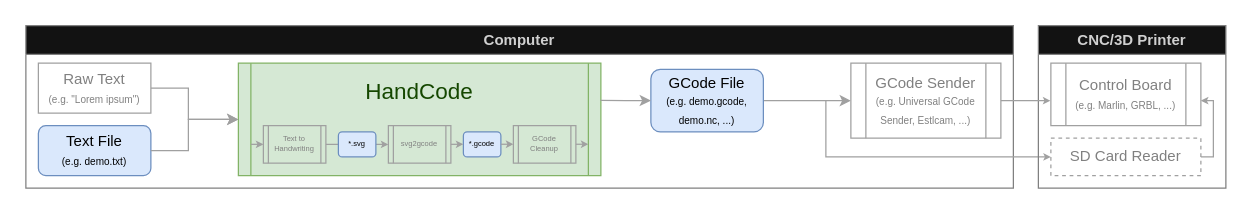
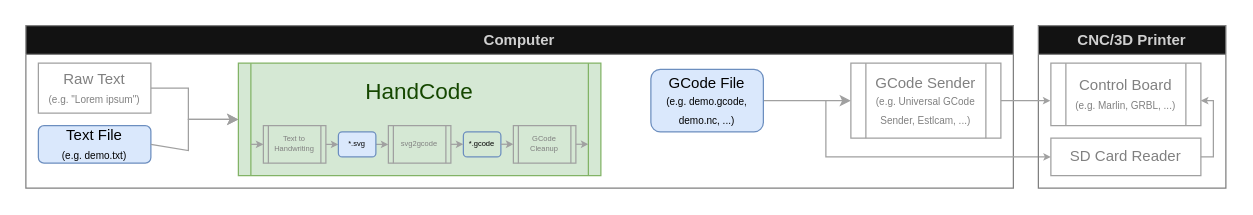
(622, 100) -> none
(333, 144) -> (331, 144)
(482, 144) -> (482, 144)
(94, 151) -> (94, 144)
(1126, 157) -> (1126, 157)
